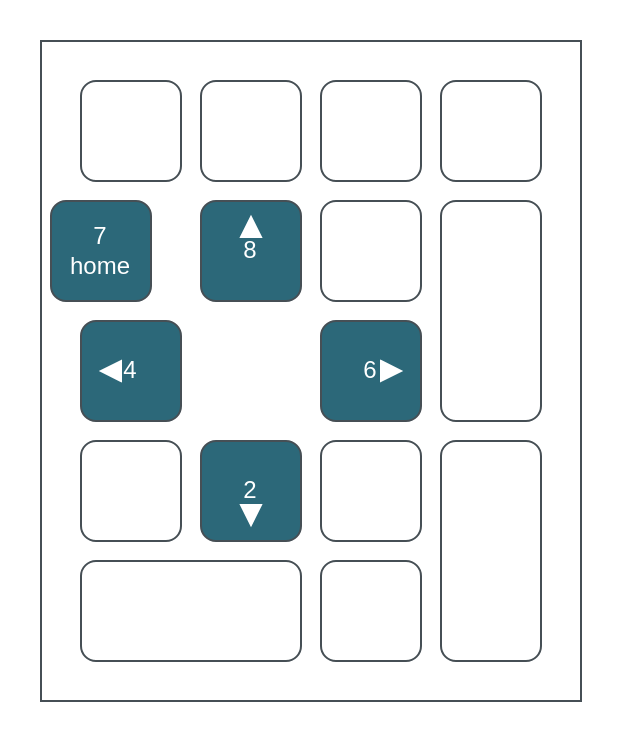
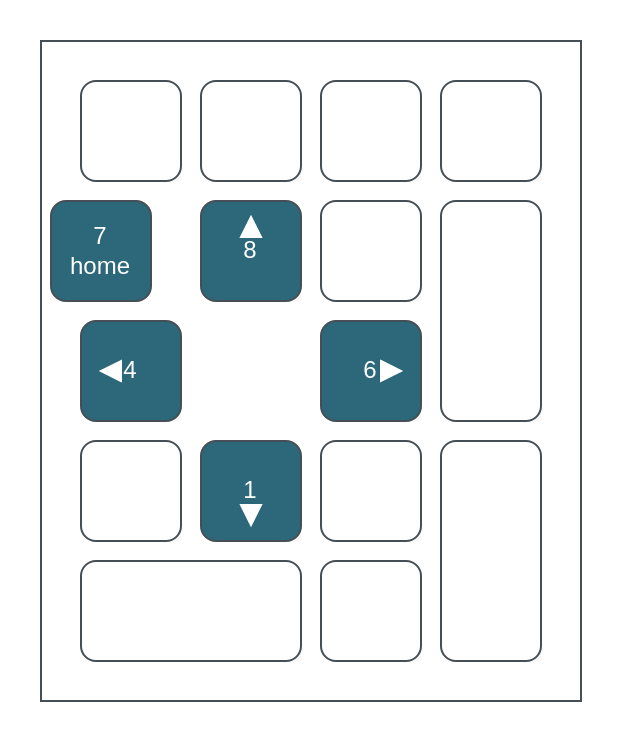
(251, 491) -> (251, 491)
